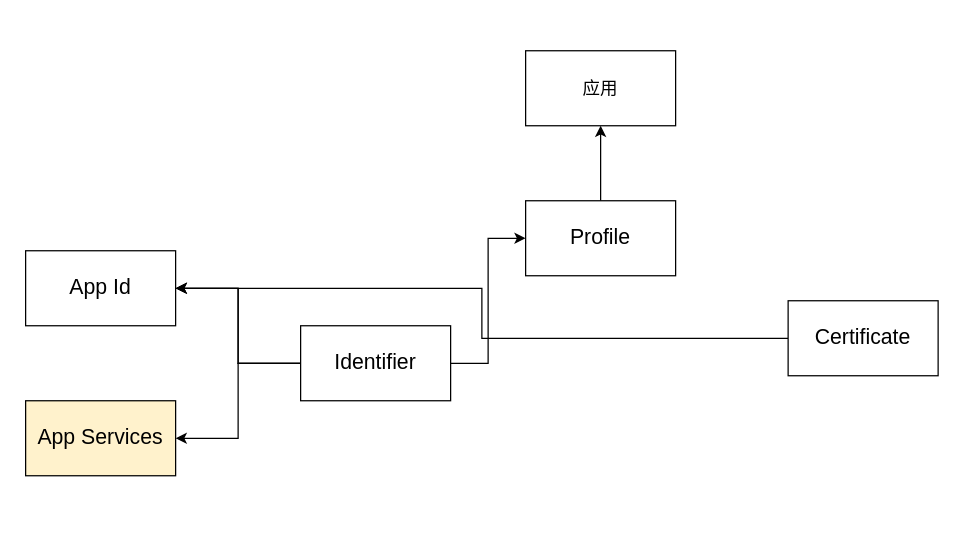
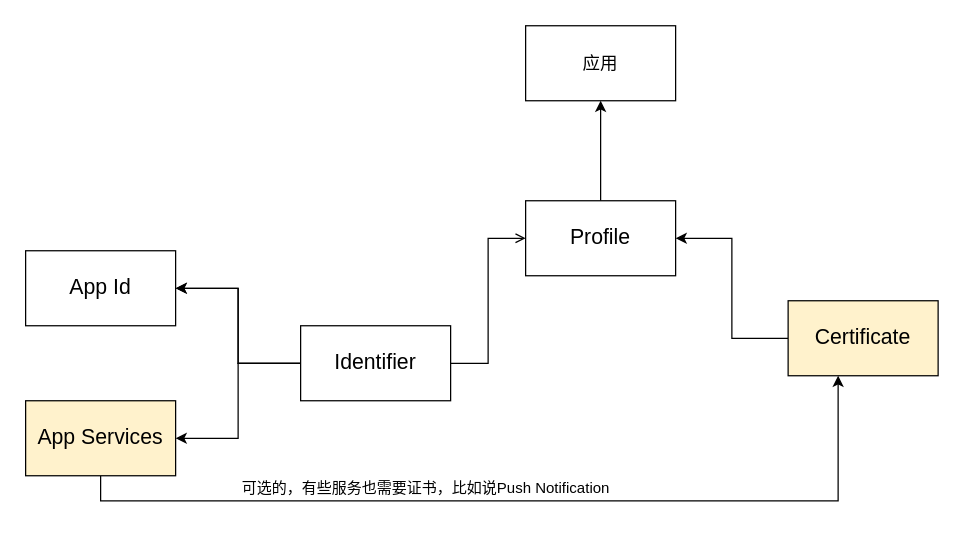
(601, 88) -> (601, 63)
(516, 238) -> (518, 238)
(482, 318) -> (732, 265)
(863, 338) -> (863, 338)
none -> (426, 488)
none -> (515, 501)
